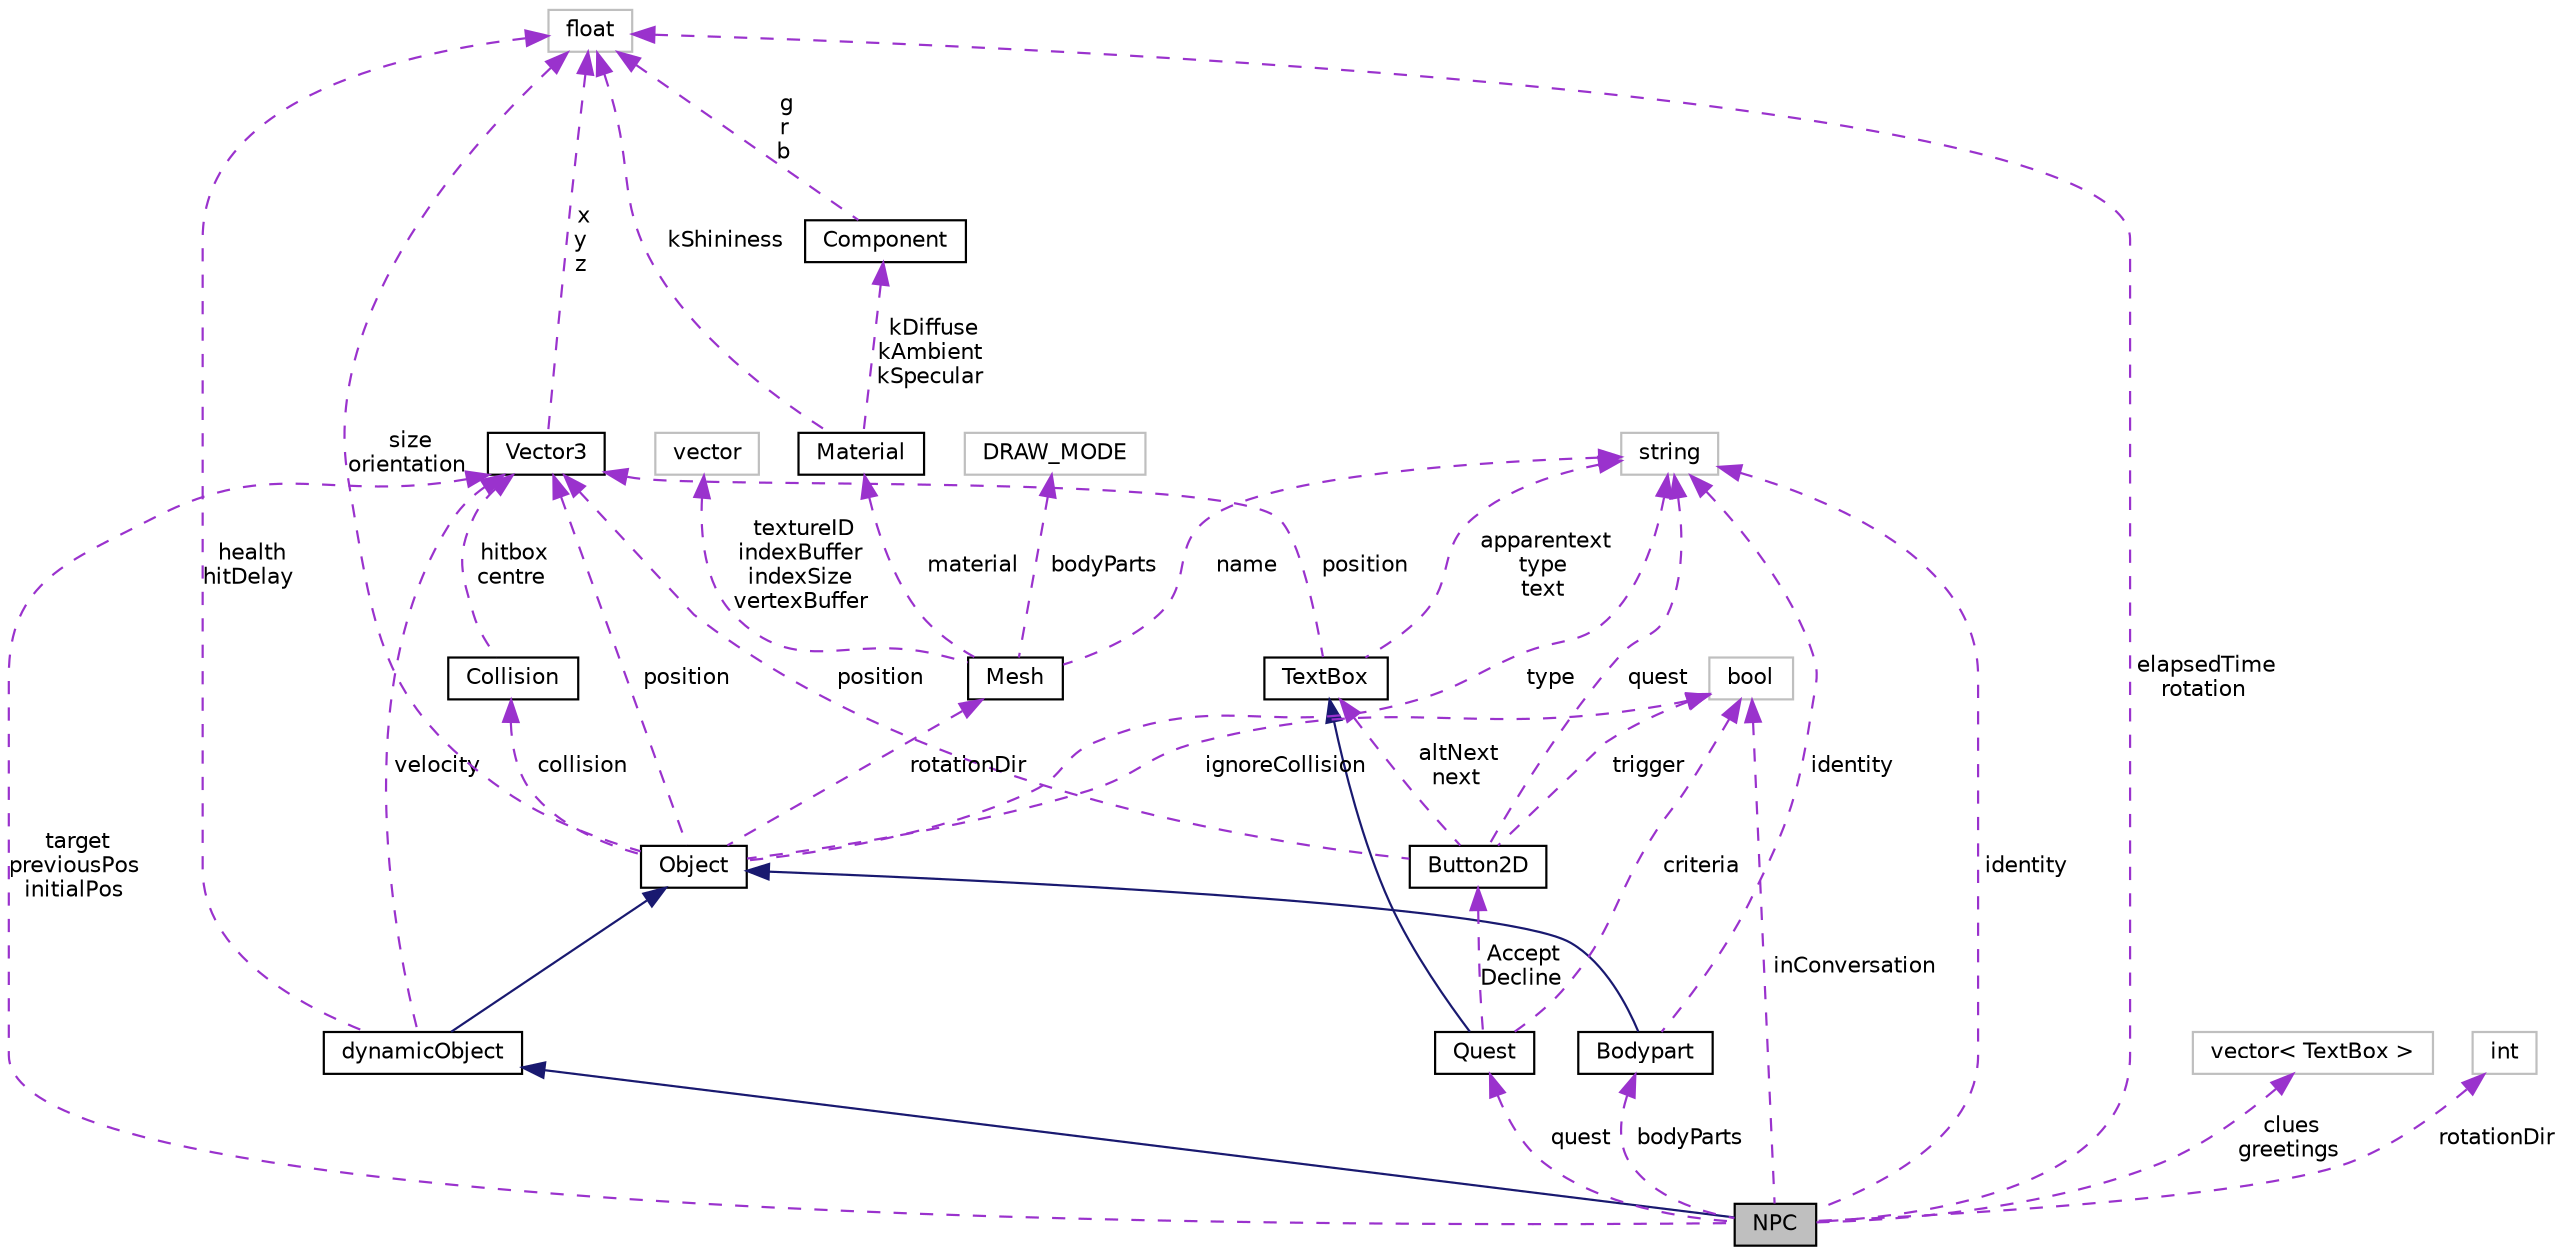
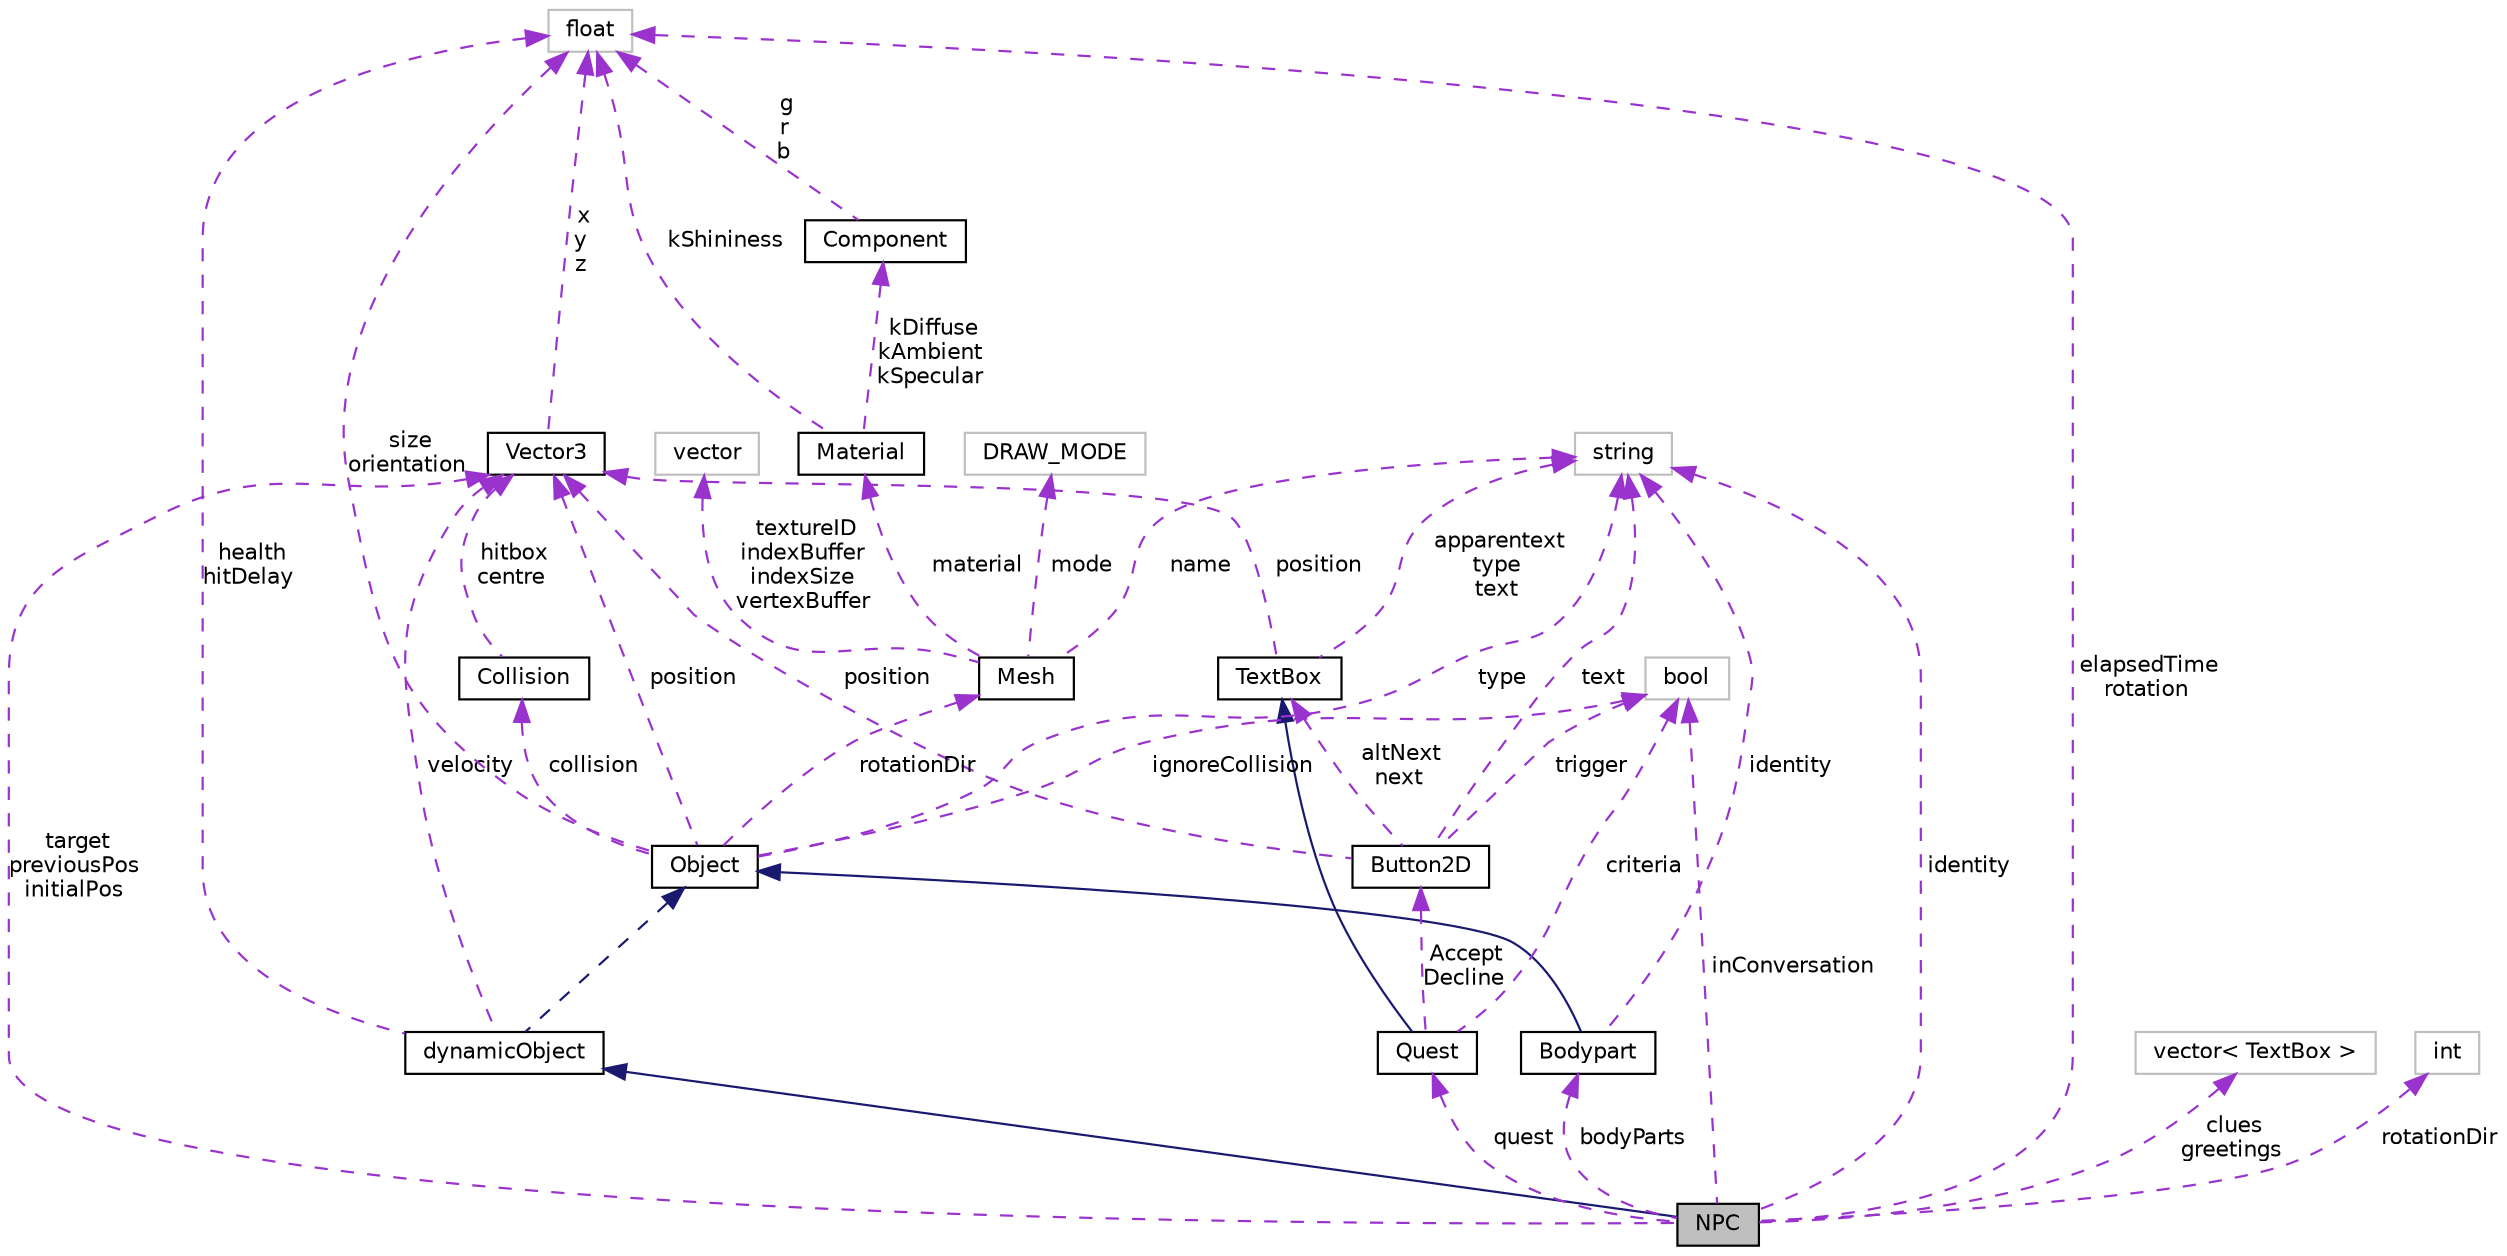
(1101, 566) -> (1078, 566)
(1655, 678) -> (1600, 678)
(549, 966) -> (596, 967)
